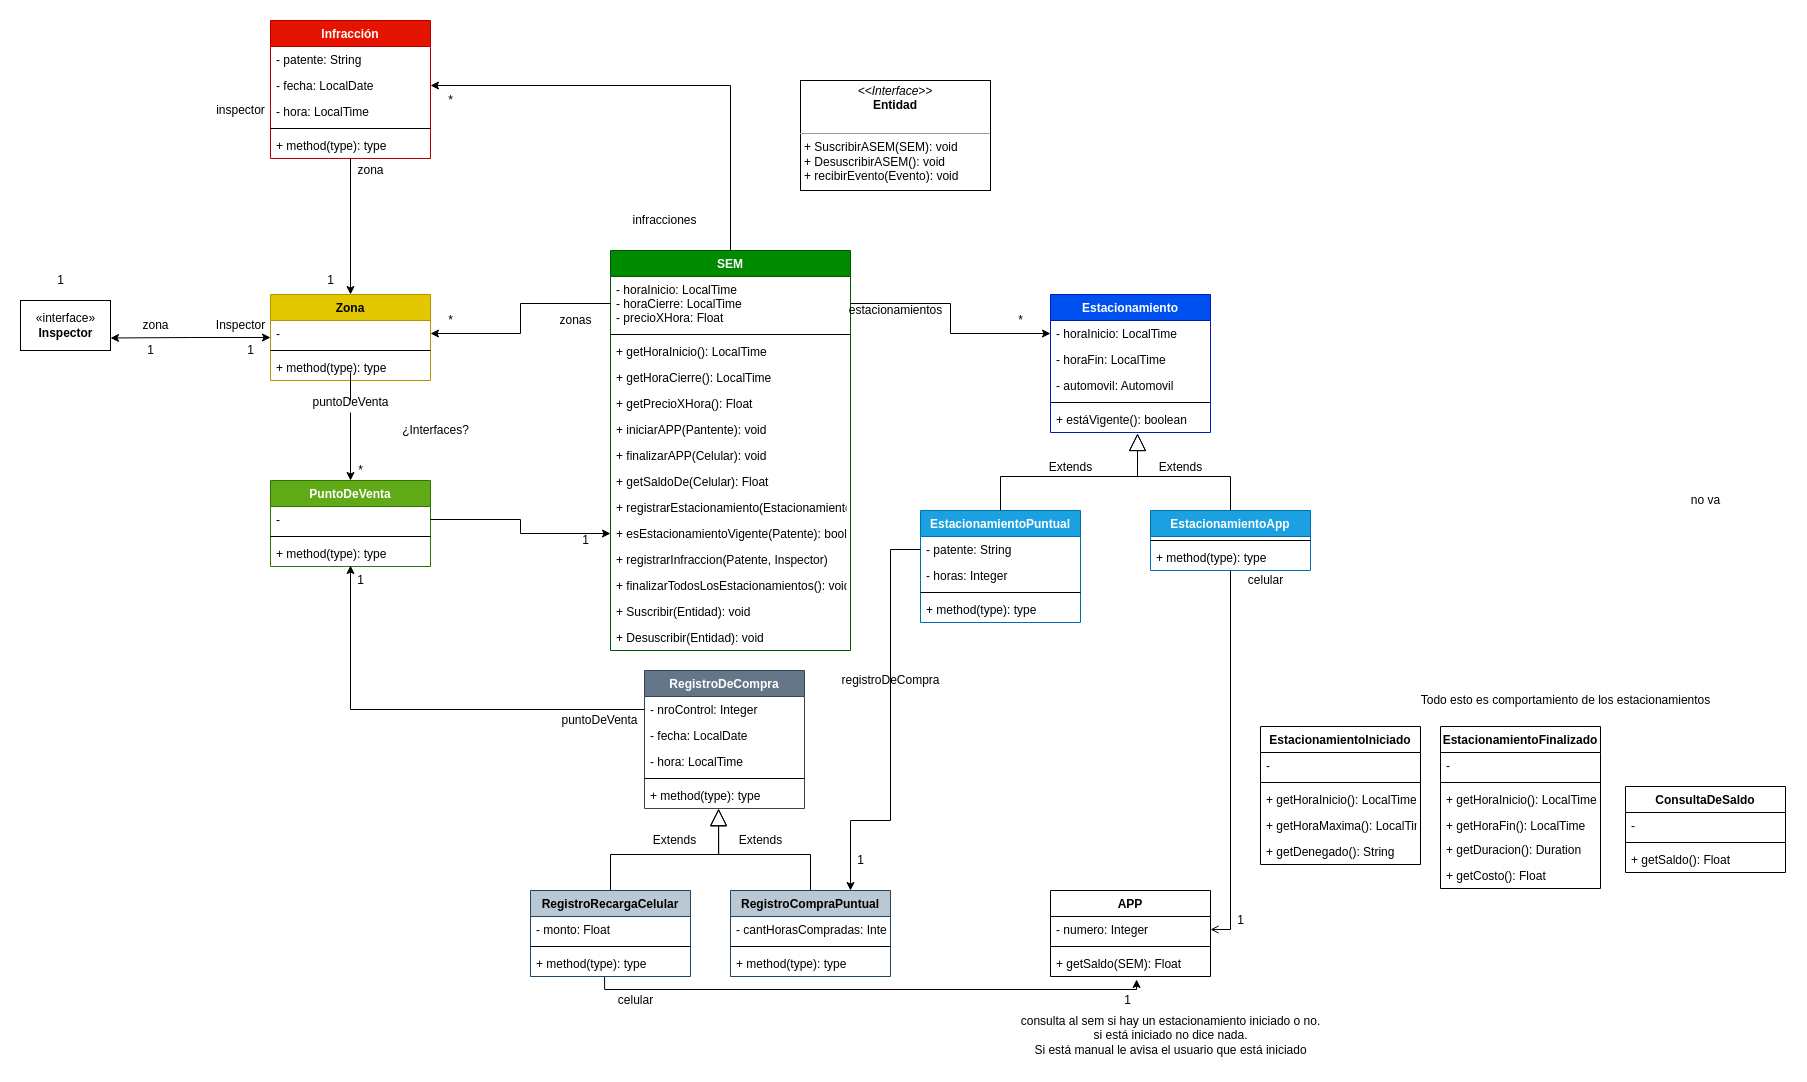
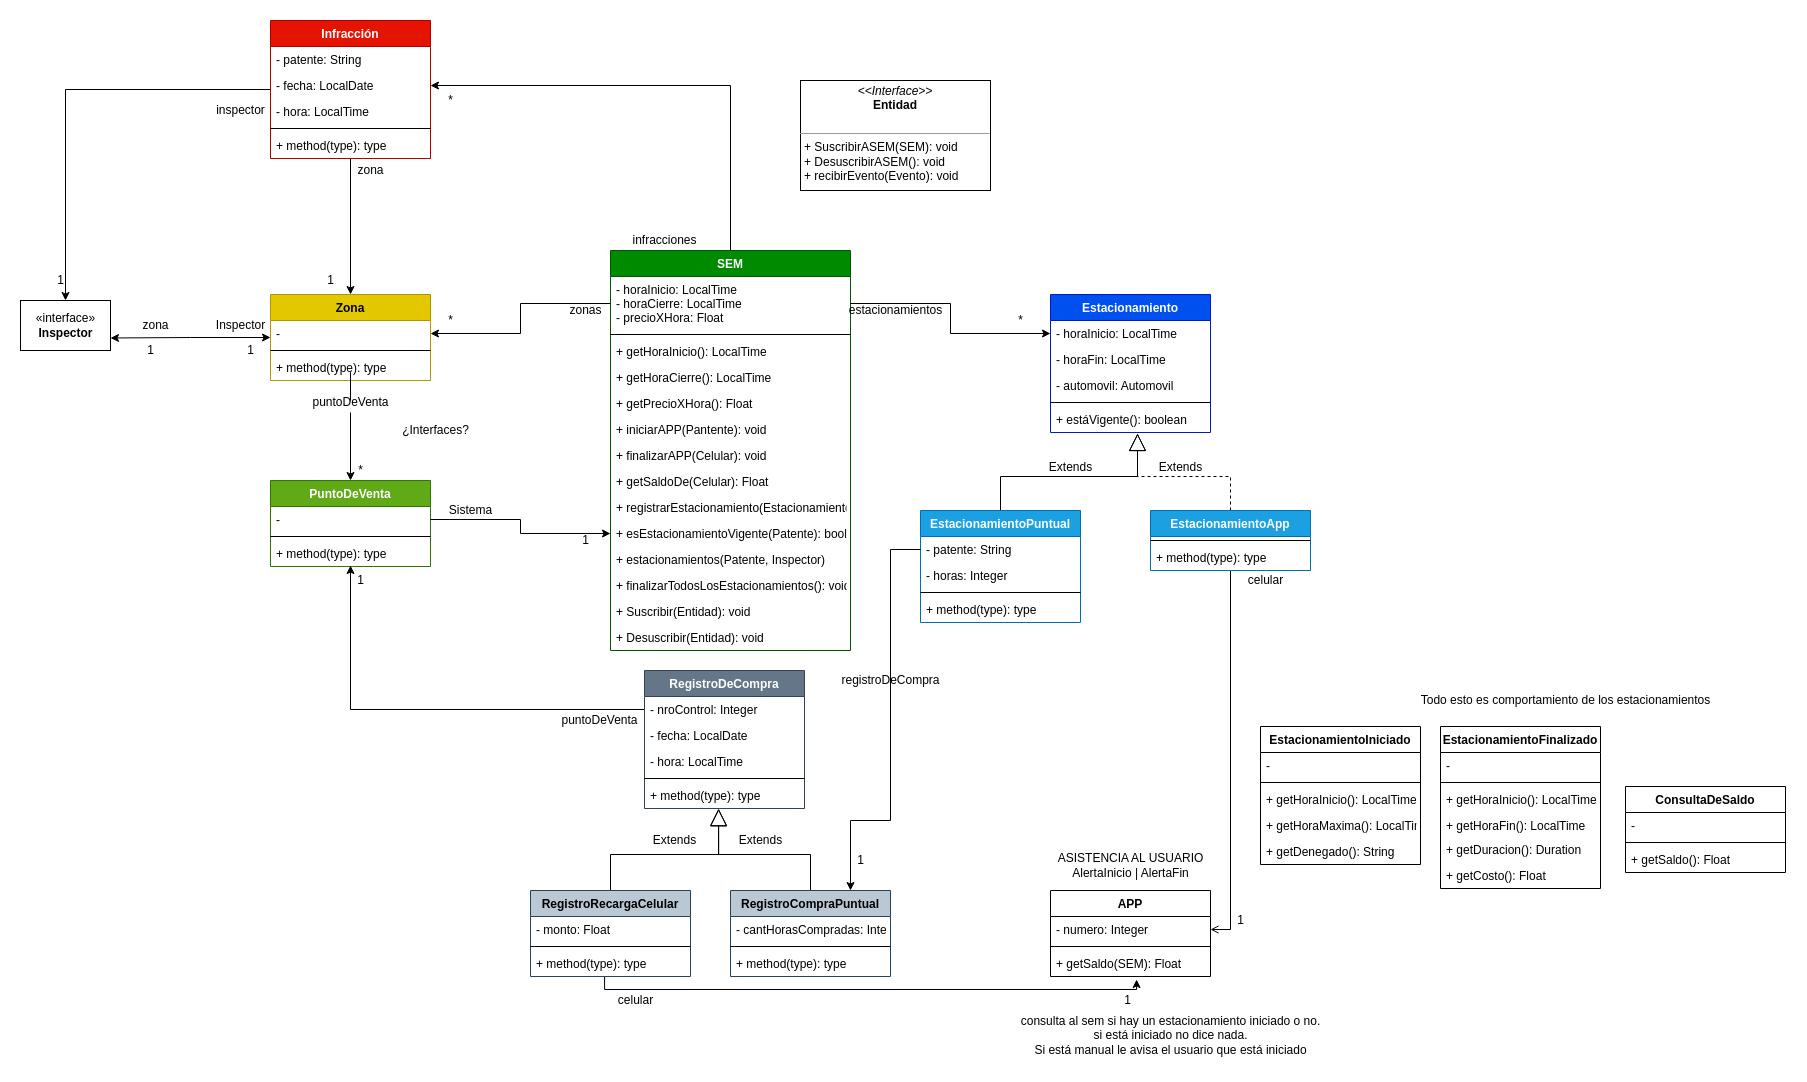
none -> (66, 90)
(665, 221) -> (665, 241)
(576, 321) -> (586, 311)
(1202, 477) -> (1202, 477)
(1706, 501) -> none
none -> (471, 511)
(746, 560) -> (736, 560)
none -> (1131, 866)
